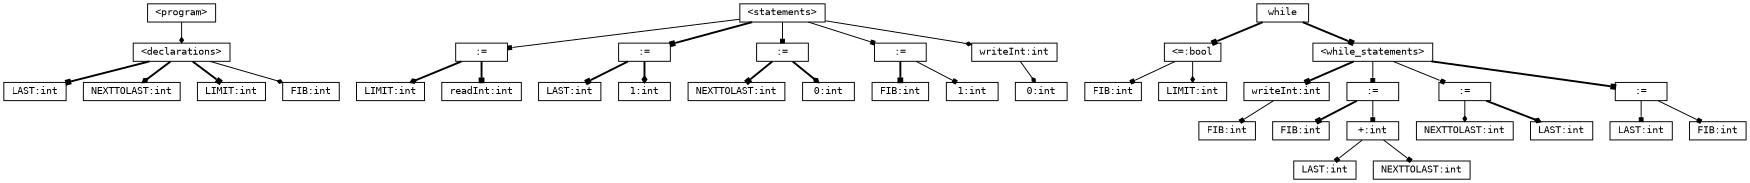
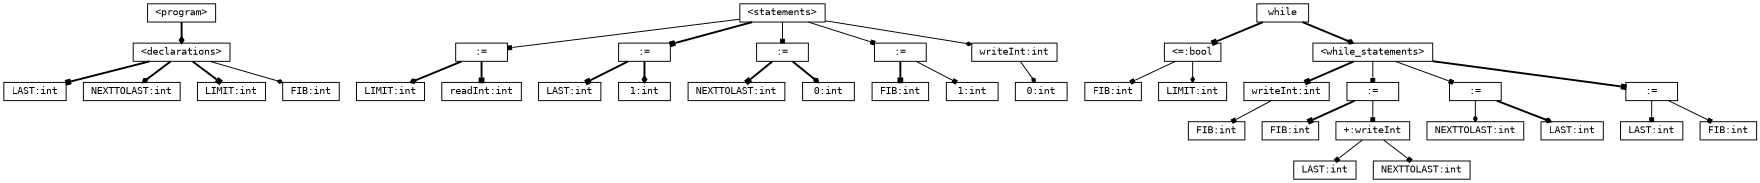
(182, 30) -> (182, 30)
(1325, 32) -> (1325, 31)
(1373, 131) -> (1373, 131)
